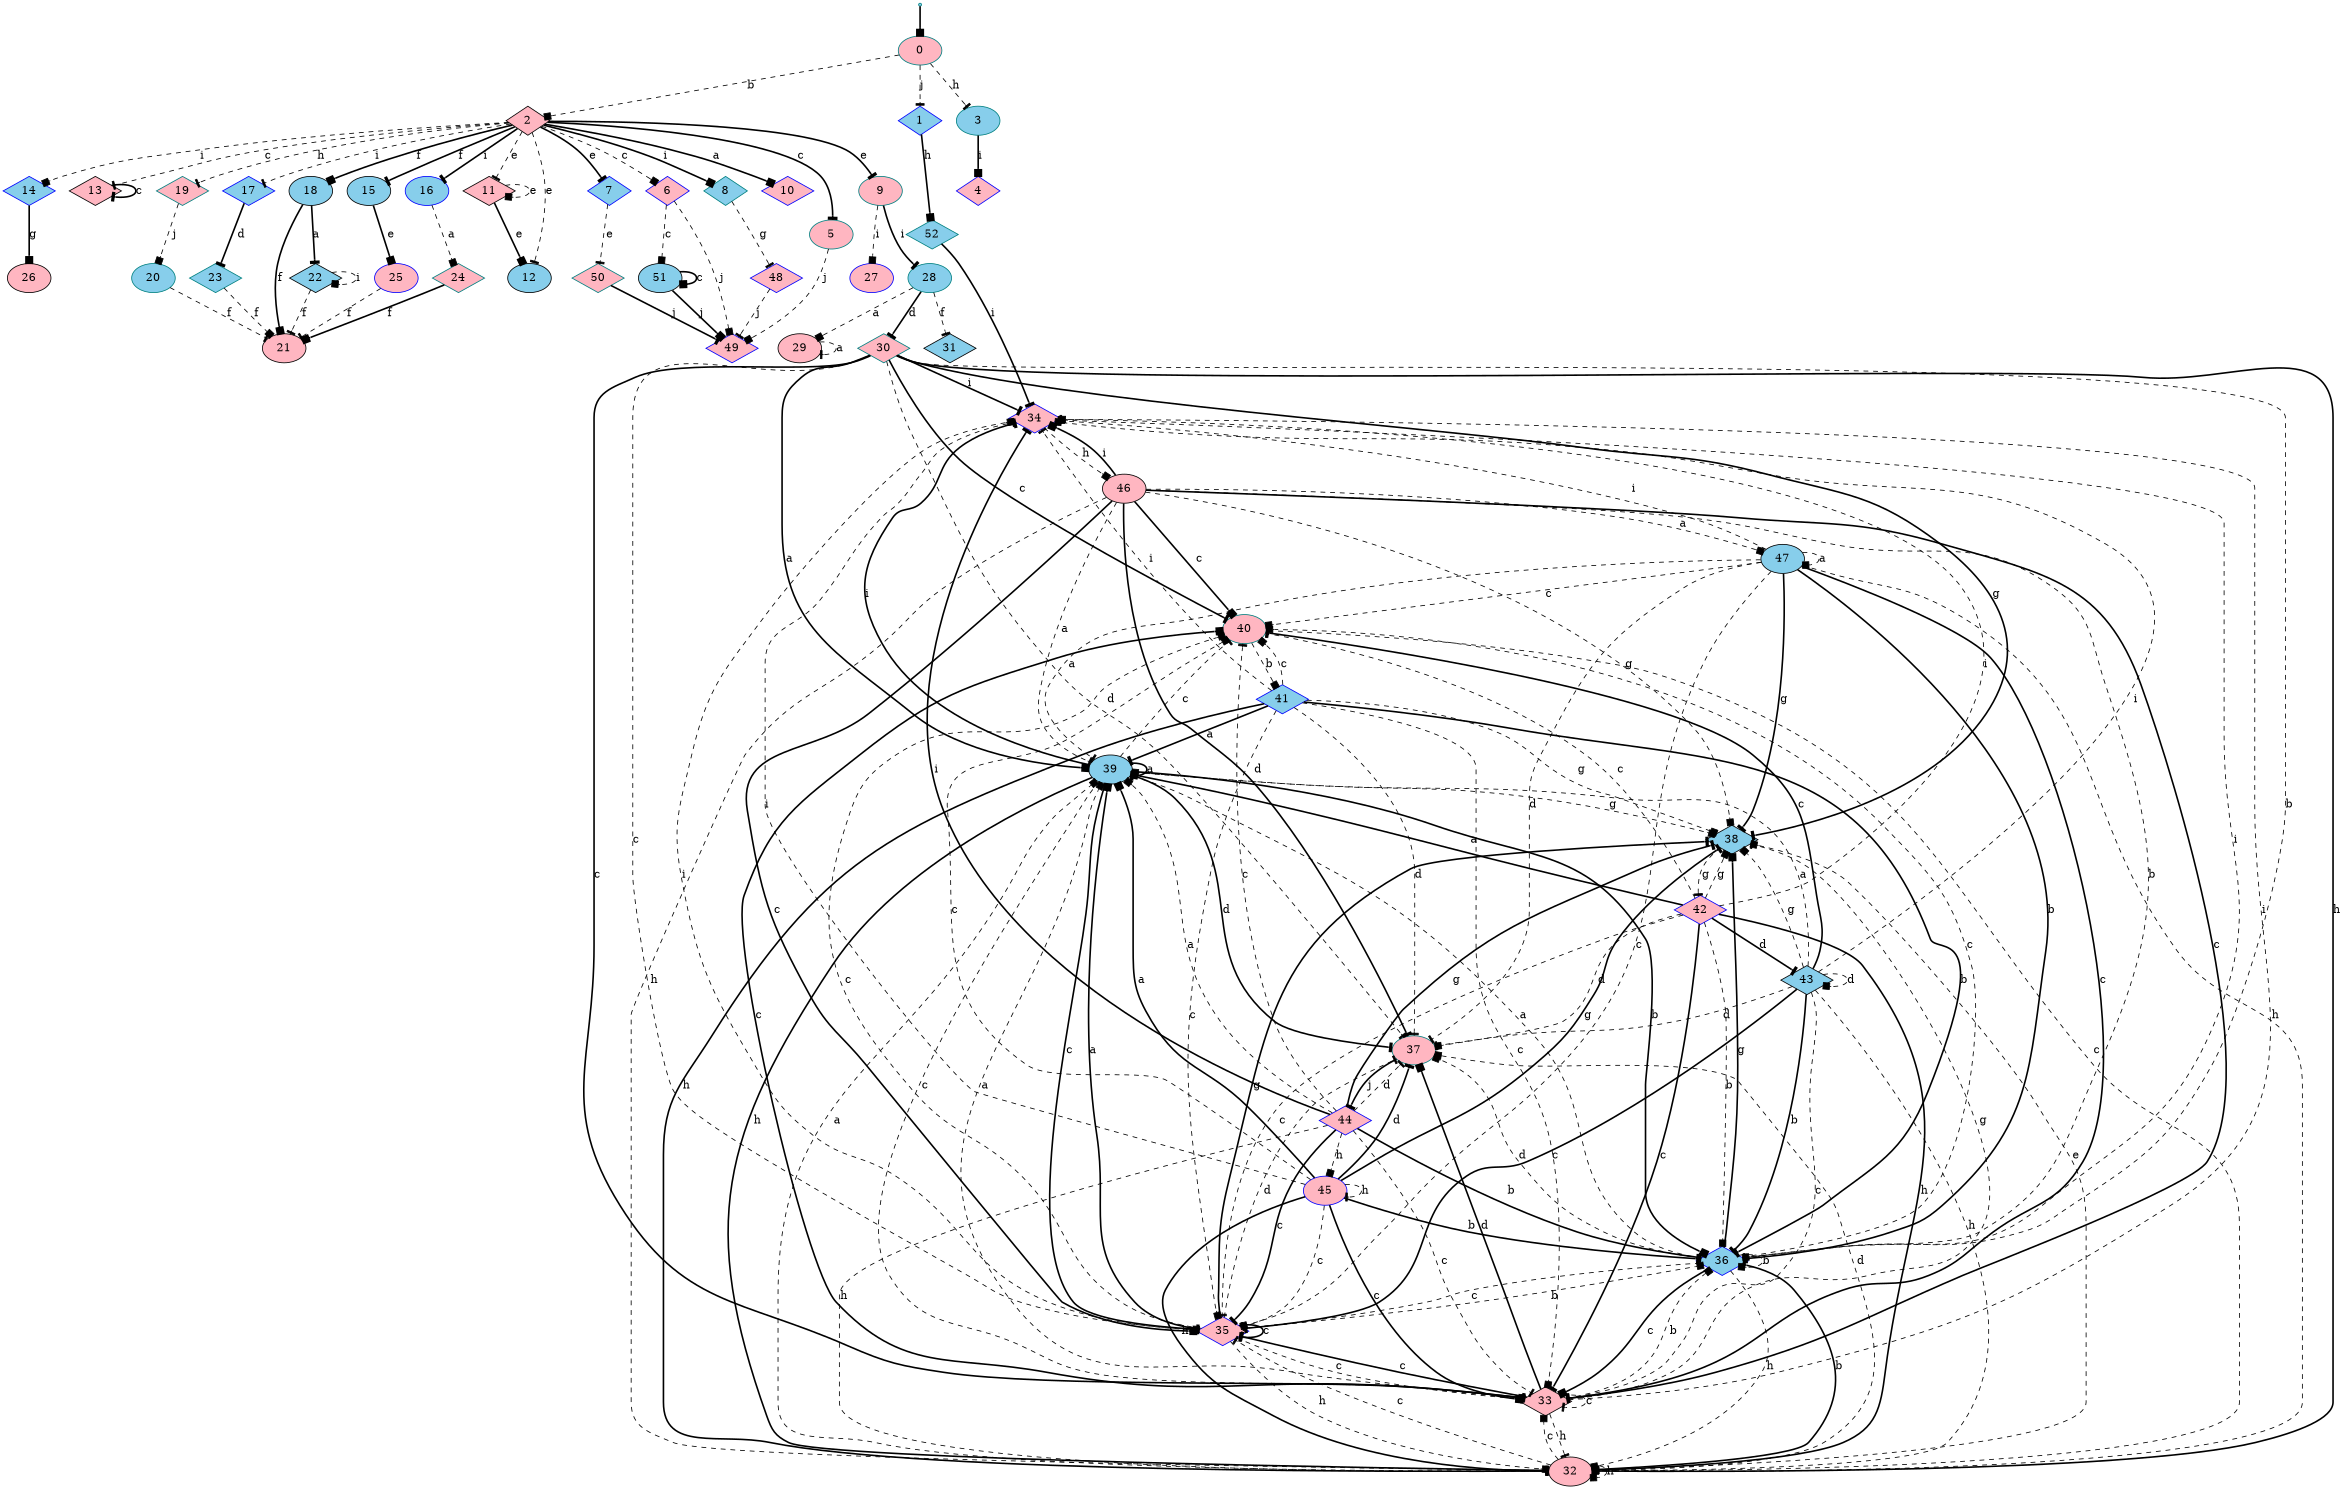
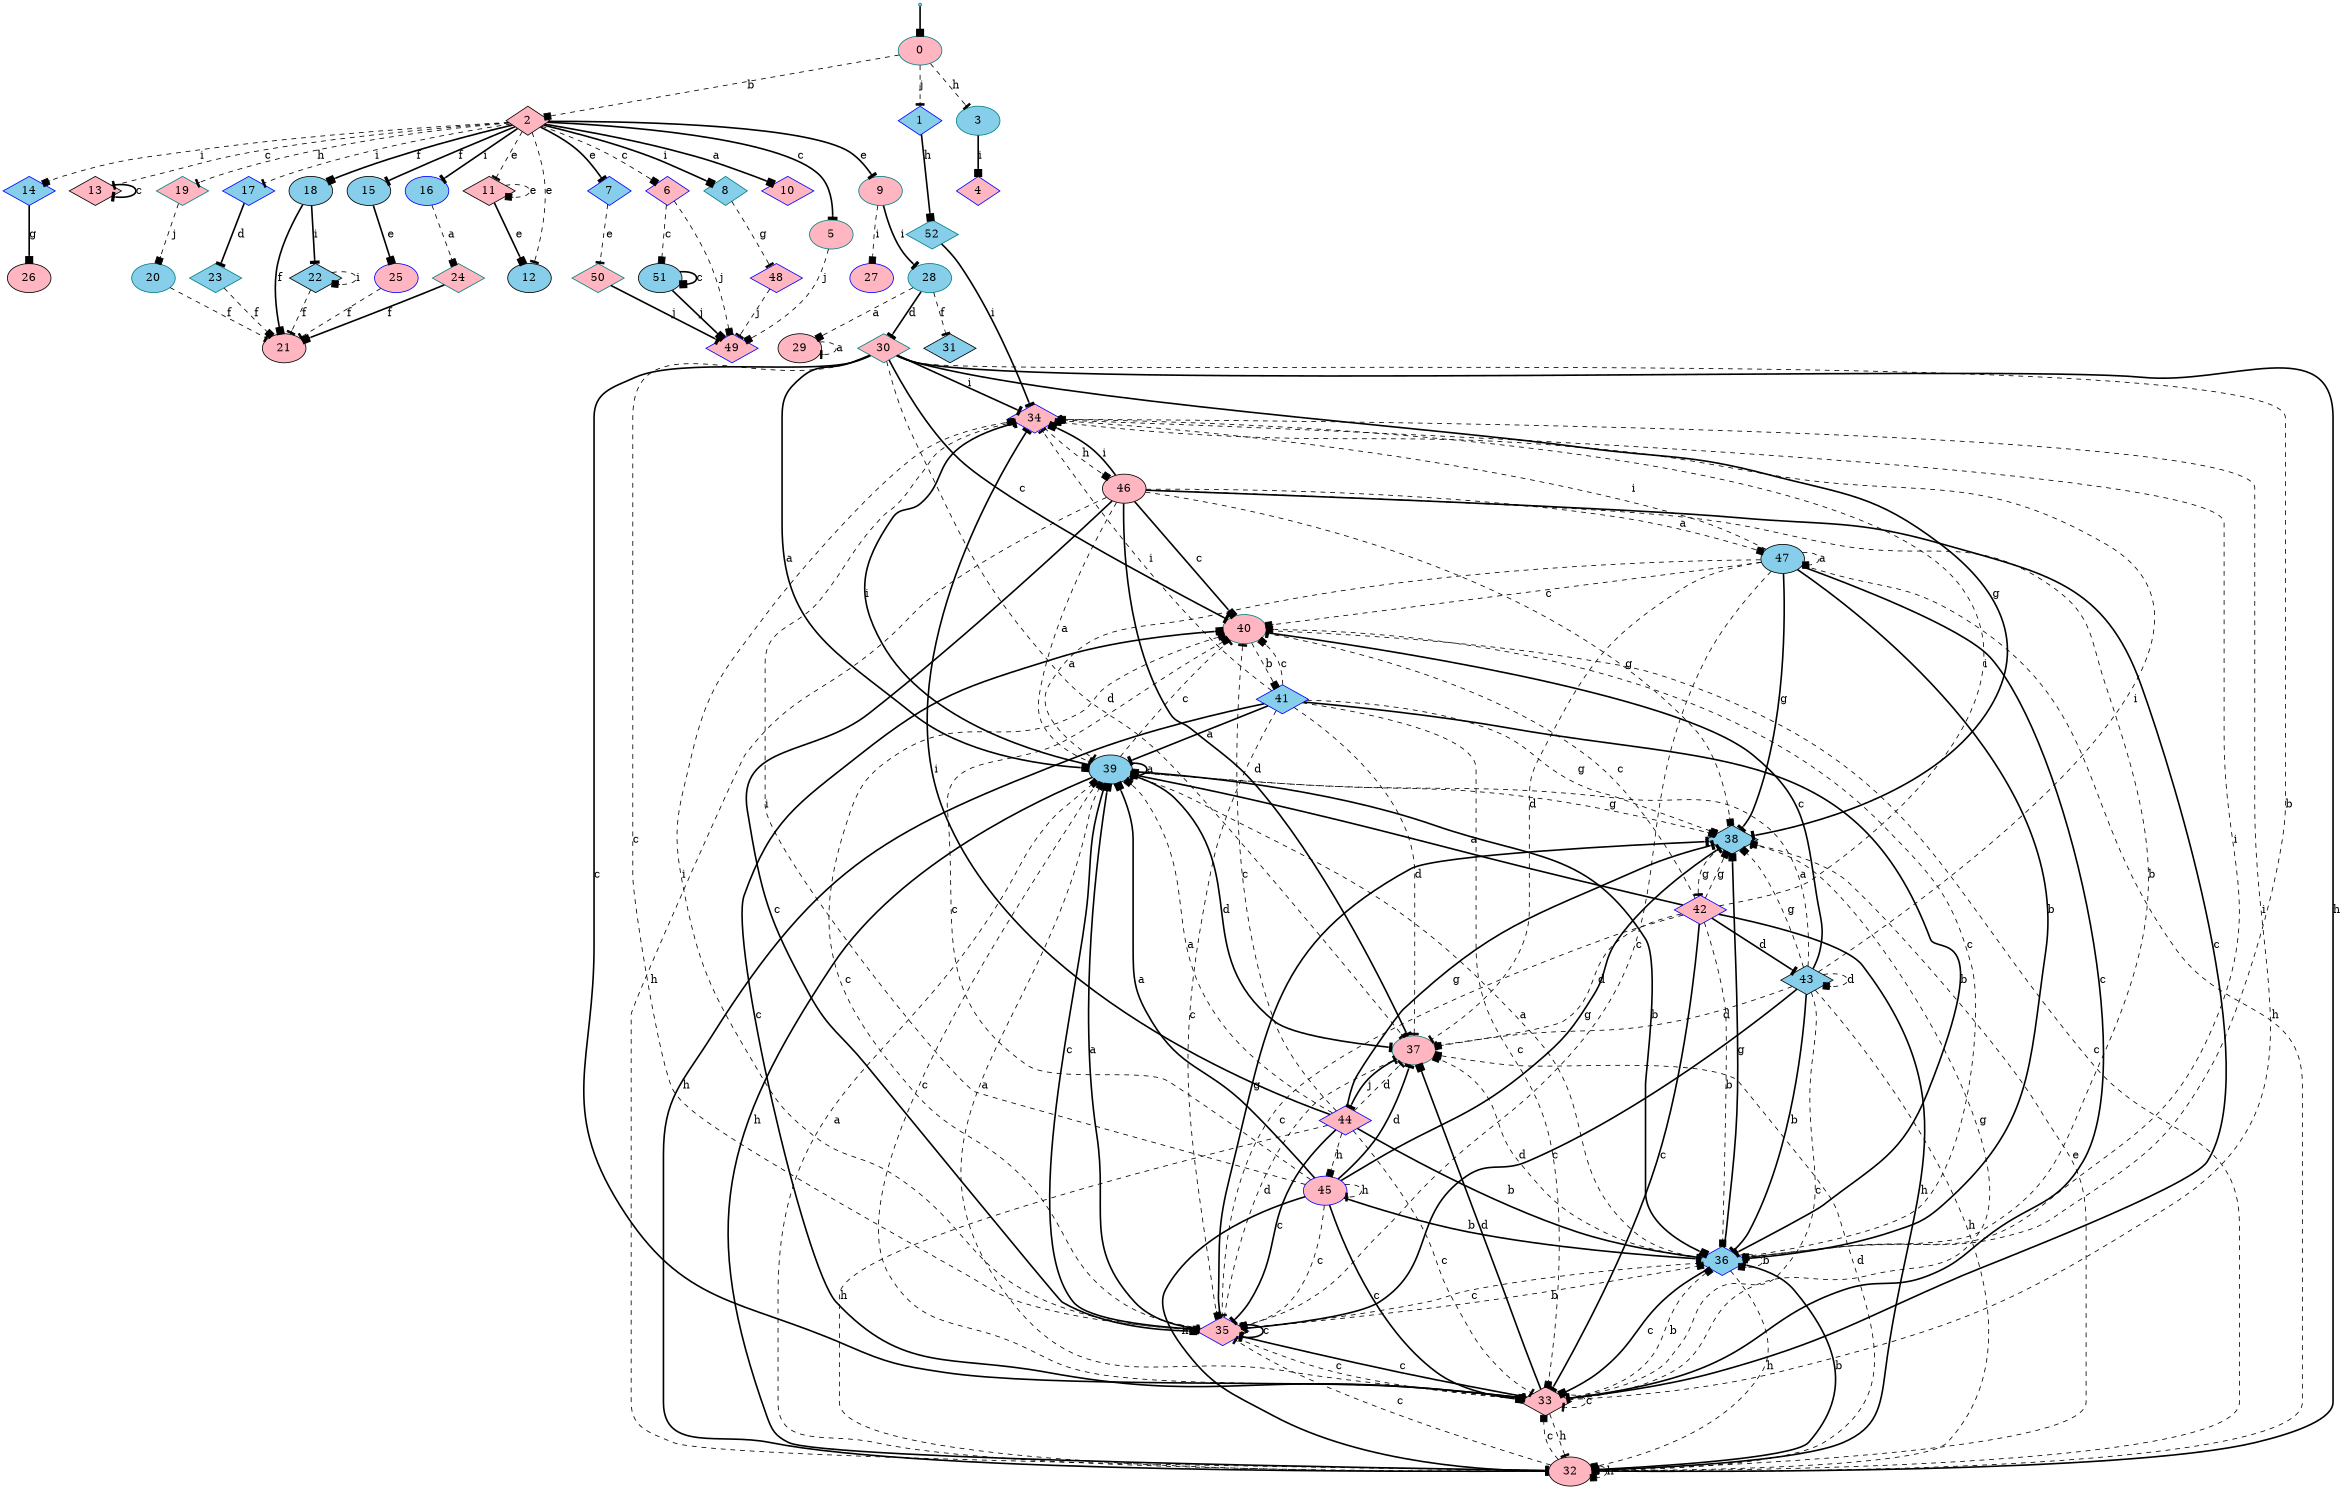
(316, 234) -> (316, 234)
(1371, 1437) -> none
